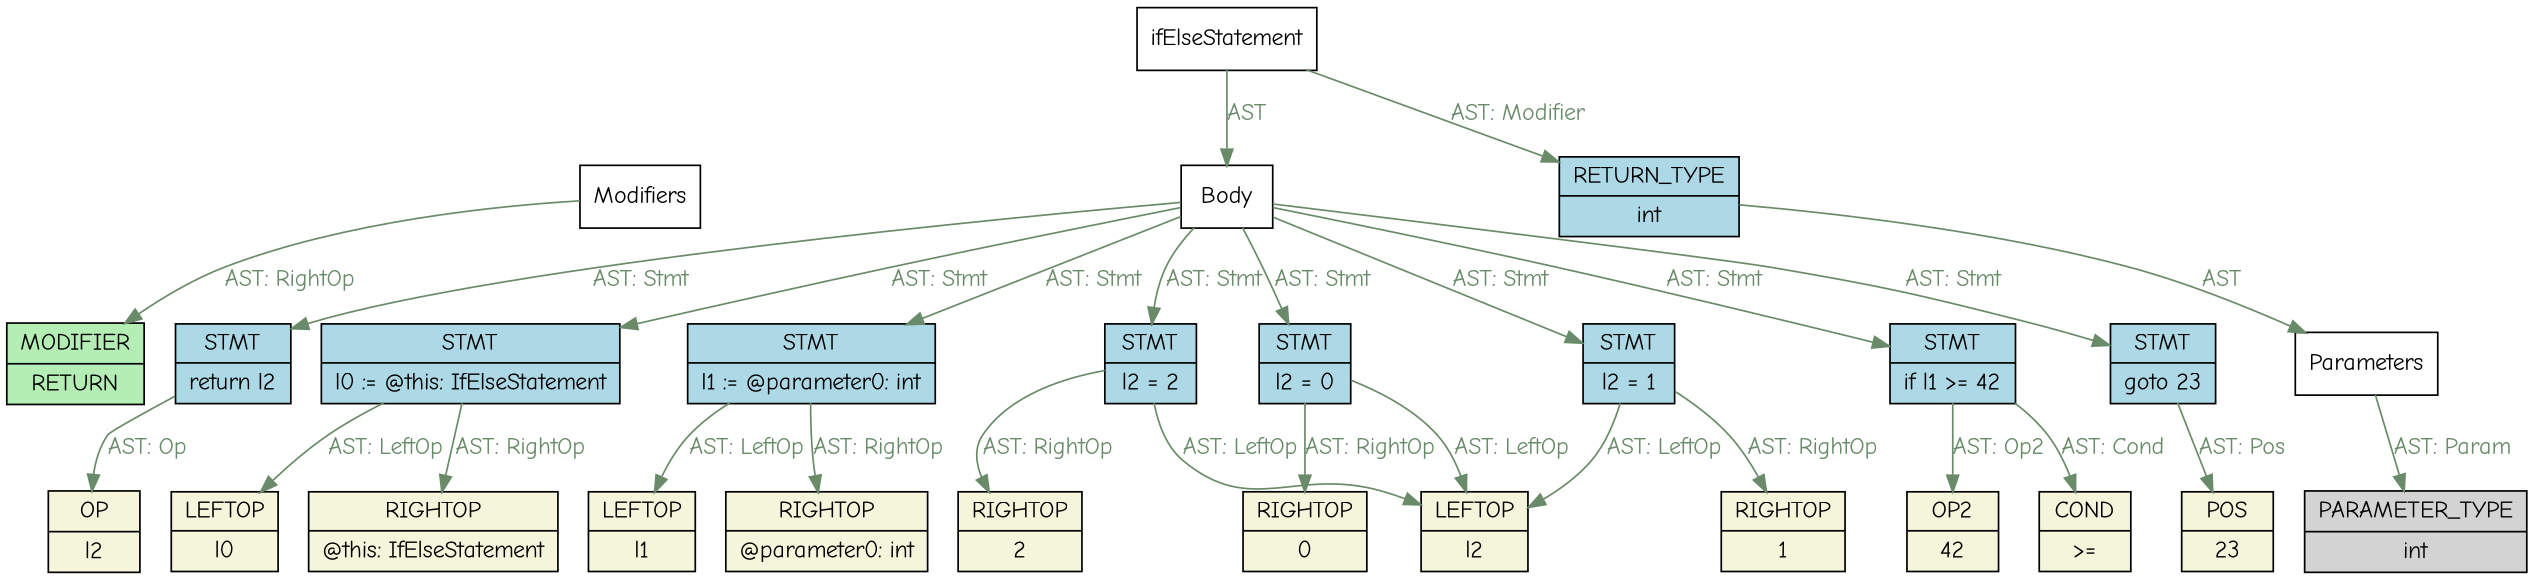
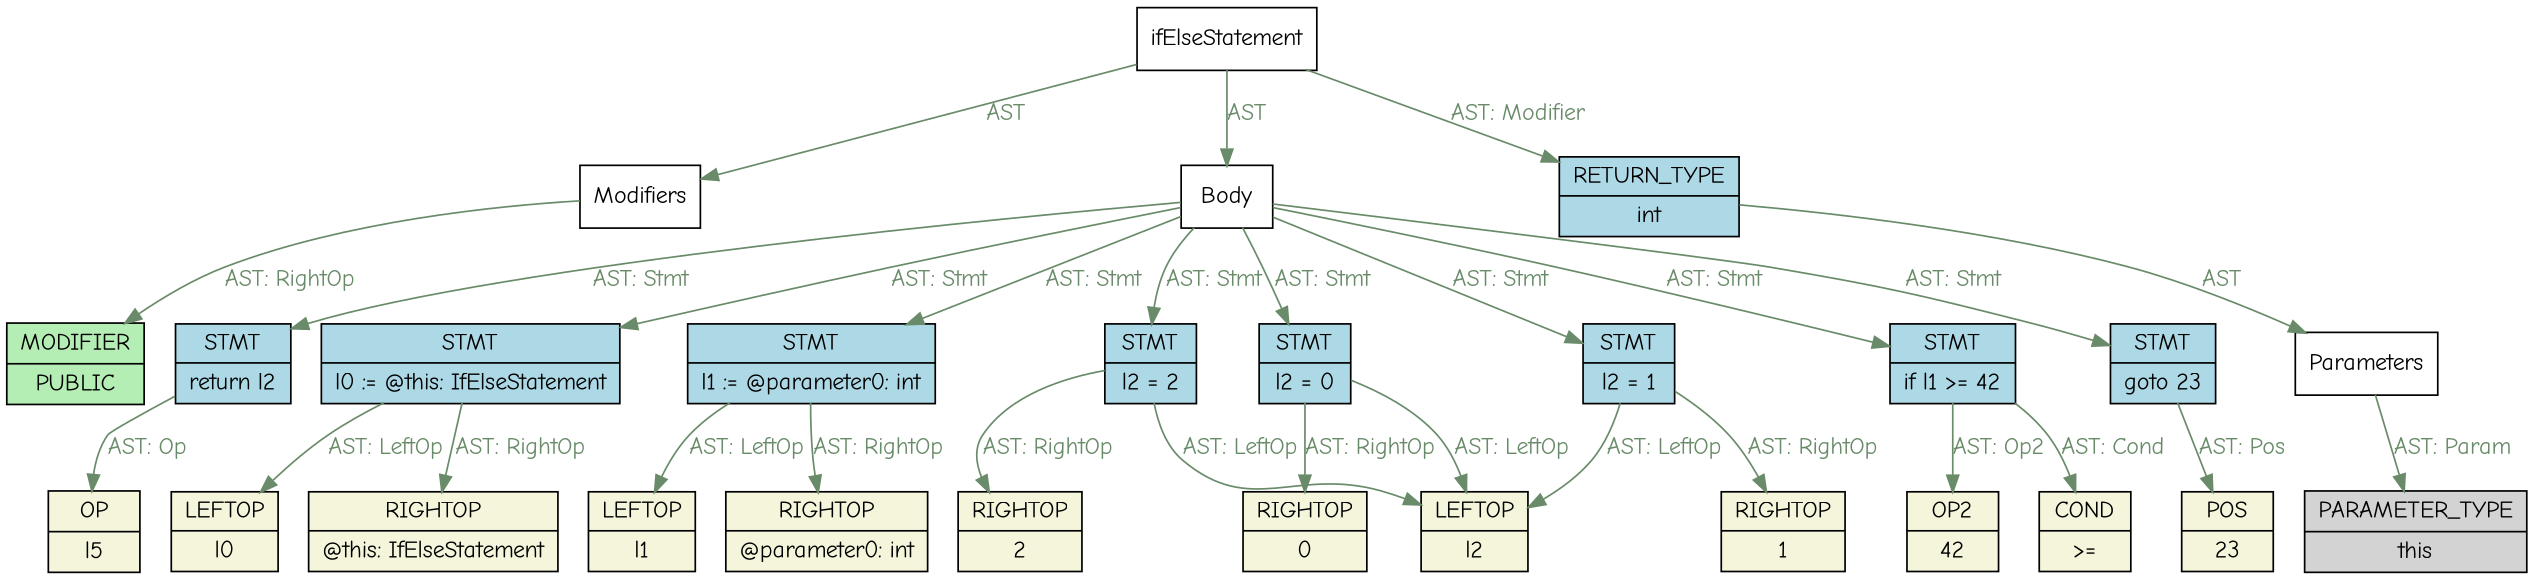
none -> (927, 120)
(75, 383) -> (75, 383)
(94, 551) -> (94, 551)
(2416, 551) -> (2416, 551)
